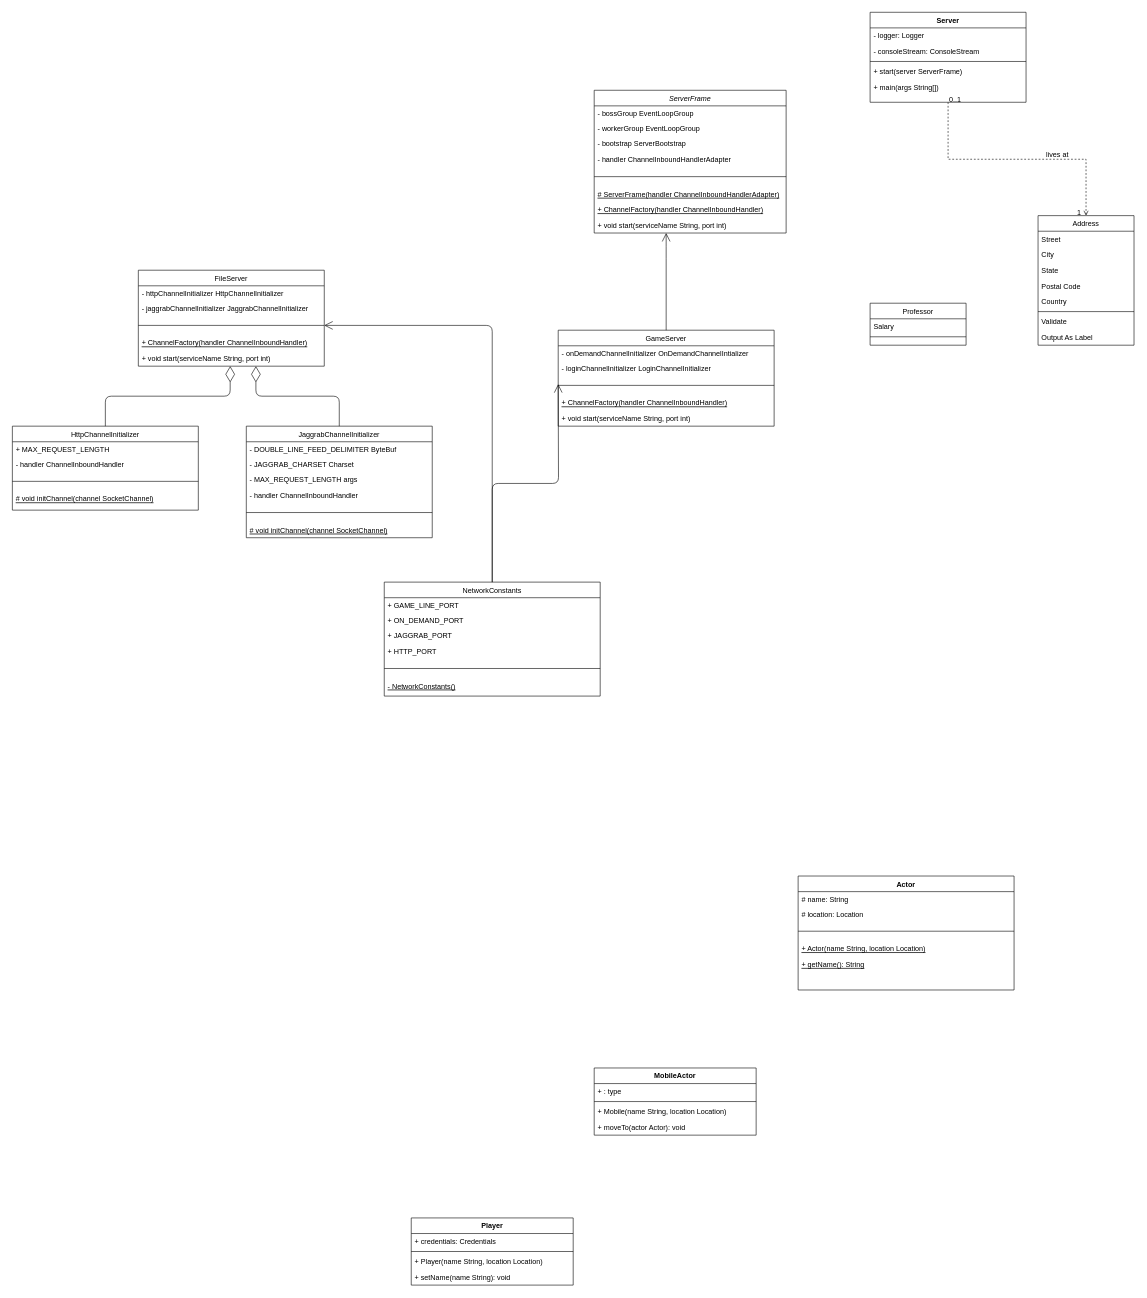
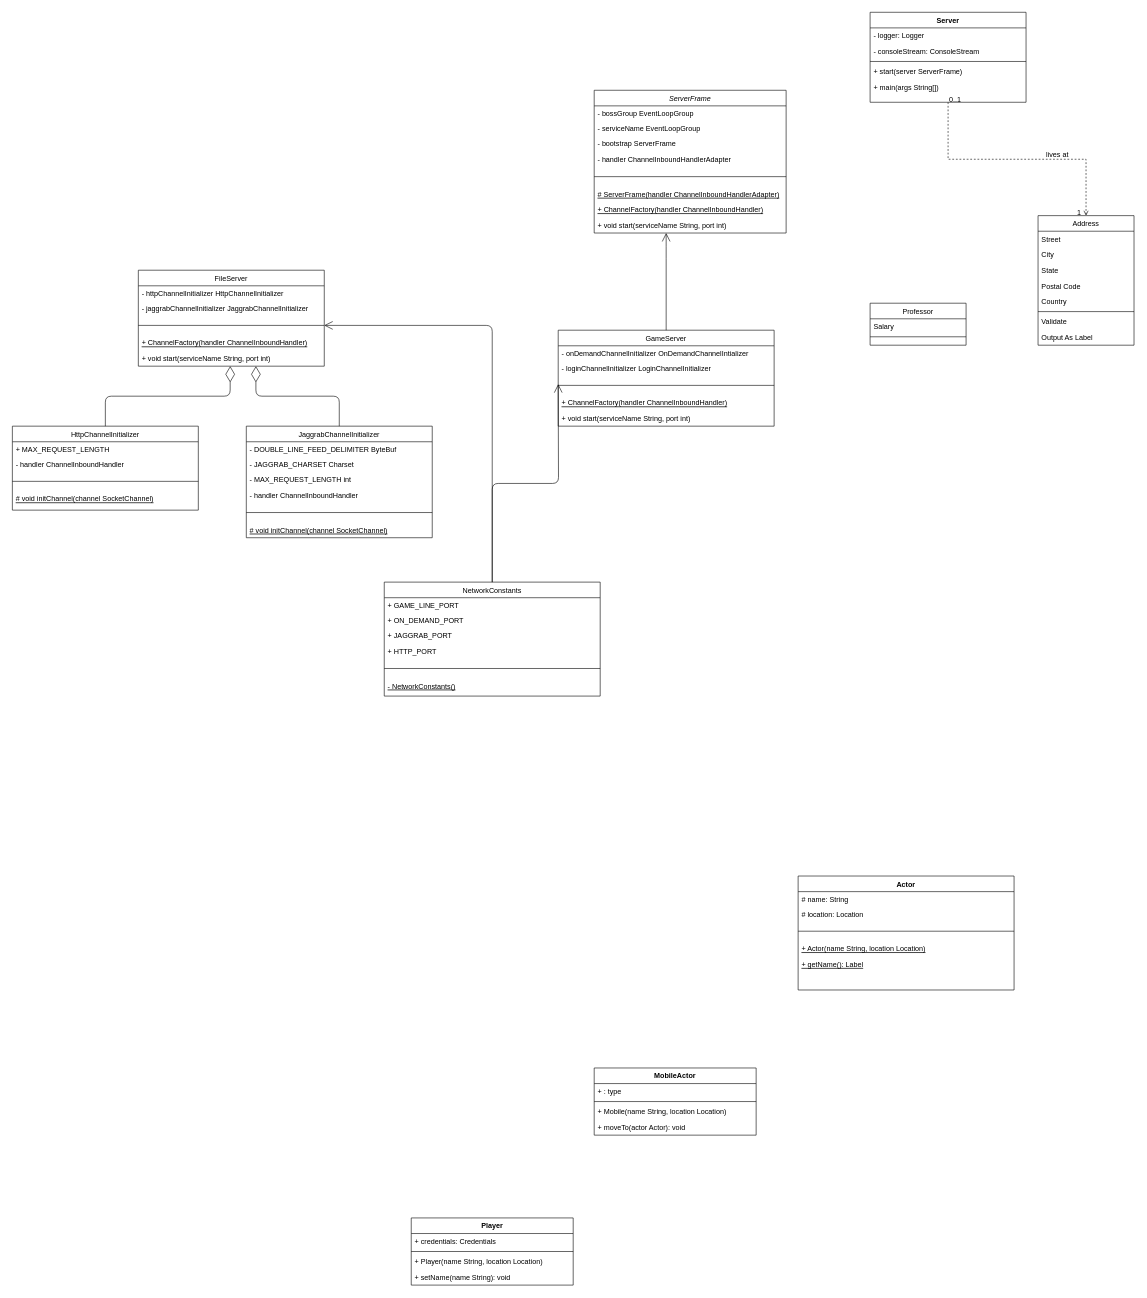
(652, 128) -> (651, 128)
(650, 144) -> (642, 144)
(298, 480) -> (295, 480)
(836, 965) -> (834, 965)
